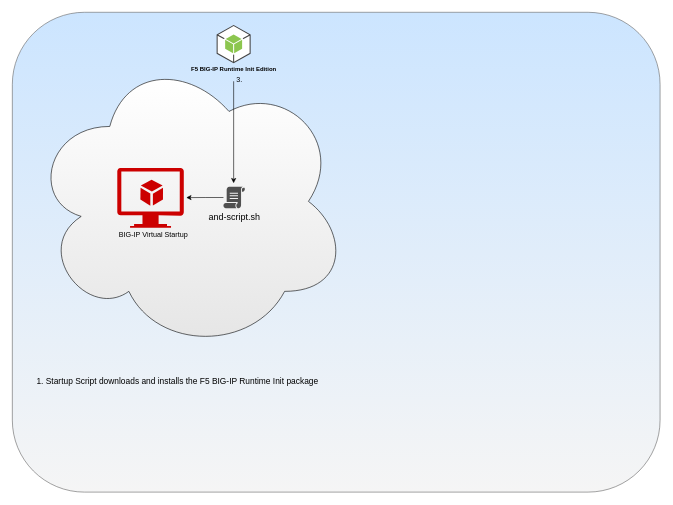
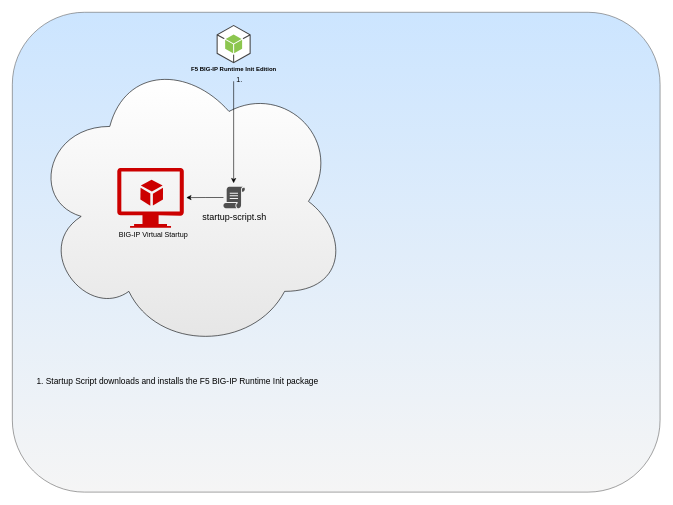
(240, 80) -> (240, 80)
(235, 216) -> (235, 216)
